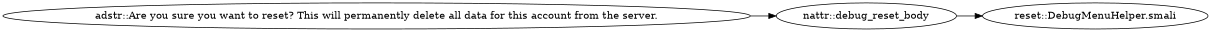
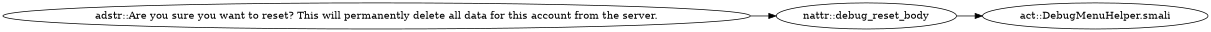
(1095, 16) -> (1095, 16)
